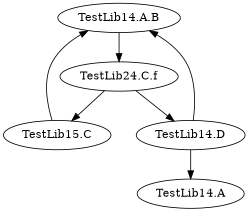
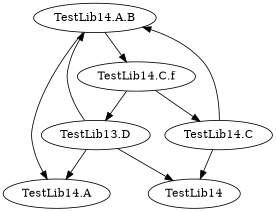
(119, 77) -> (136, 77)
none -> (42, 98)
(57, 135) -> (219, 135)
(191, 135) -> (96, 135)
none -> (194, 194)
